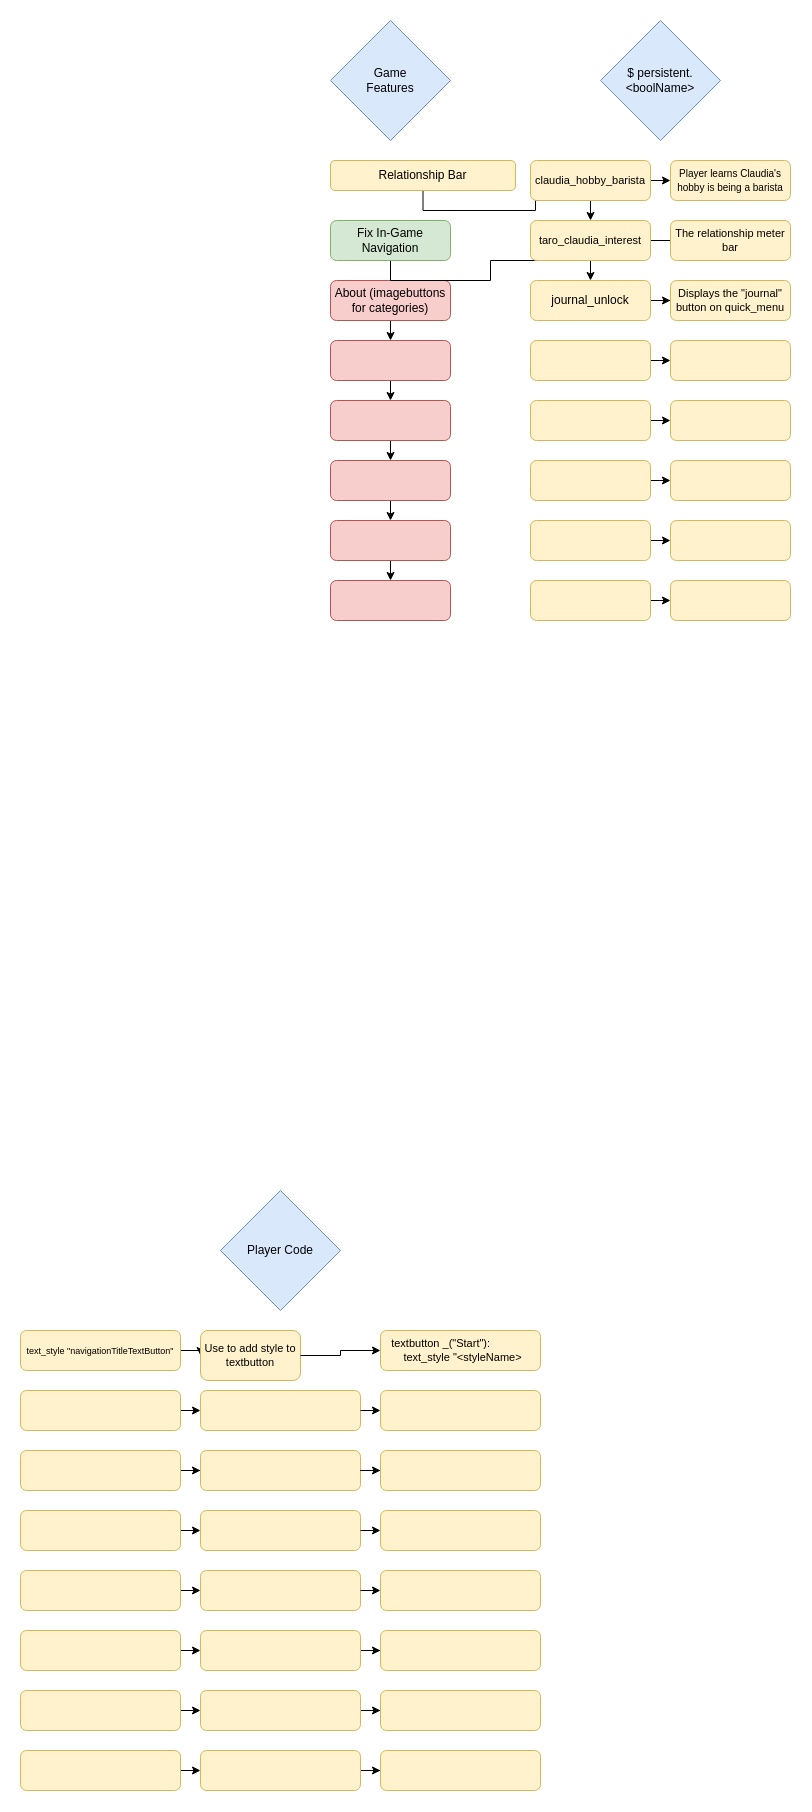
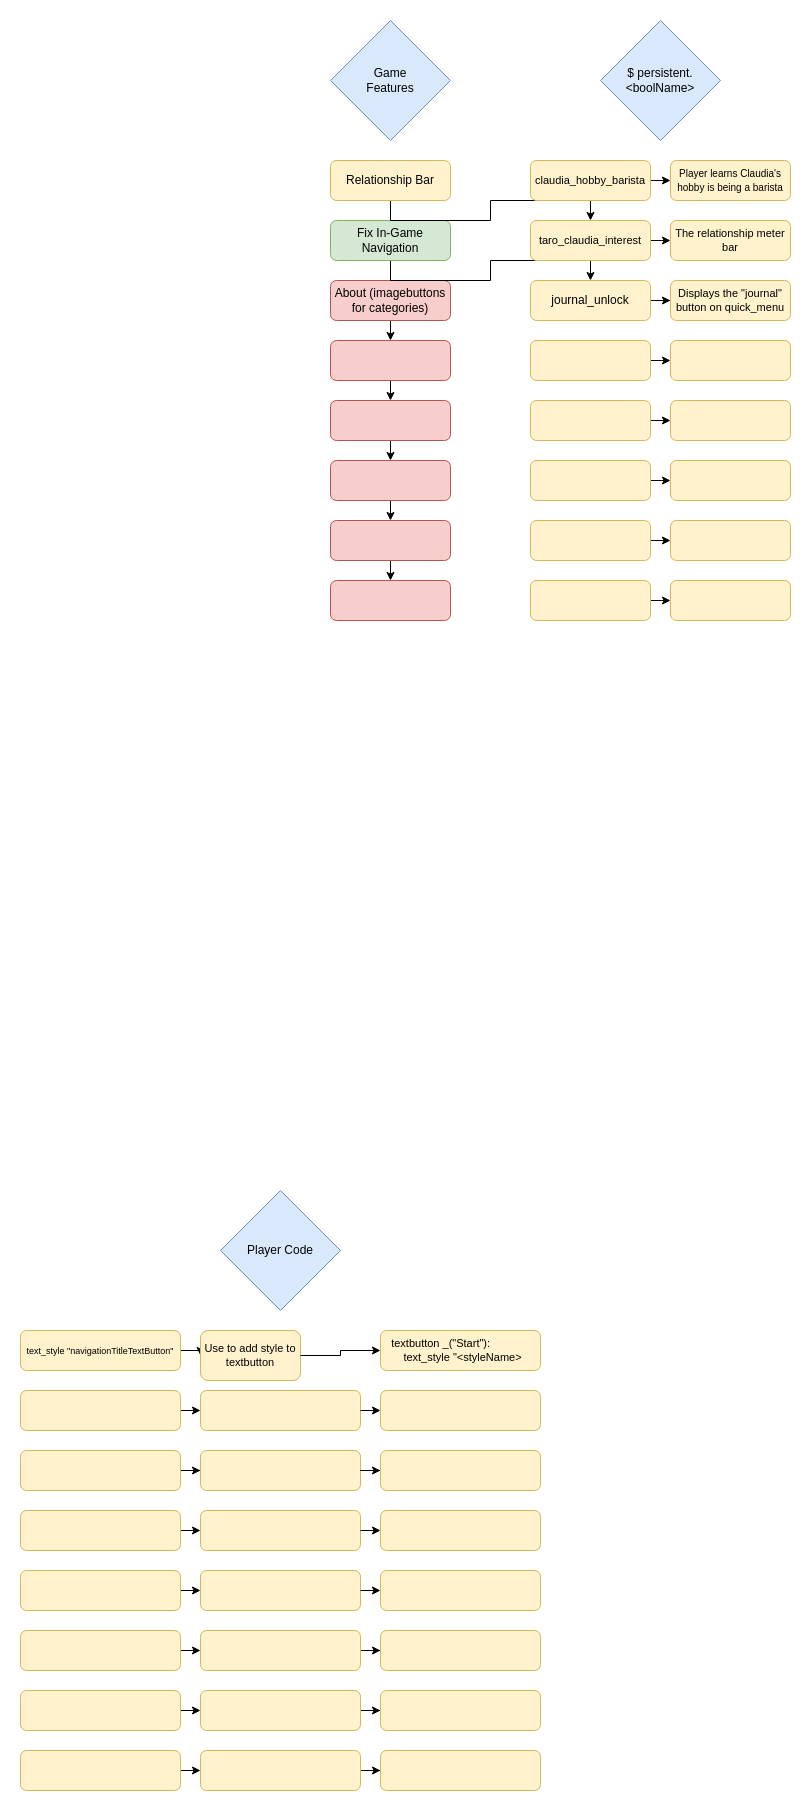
(423, 176) -> (391, 181)
(665, 241) -> (662, 241)
